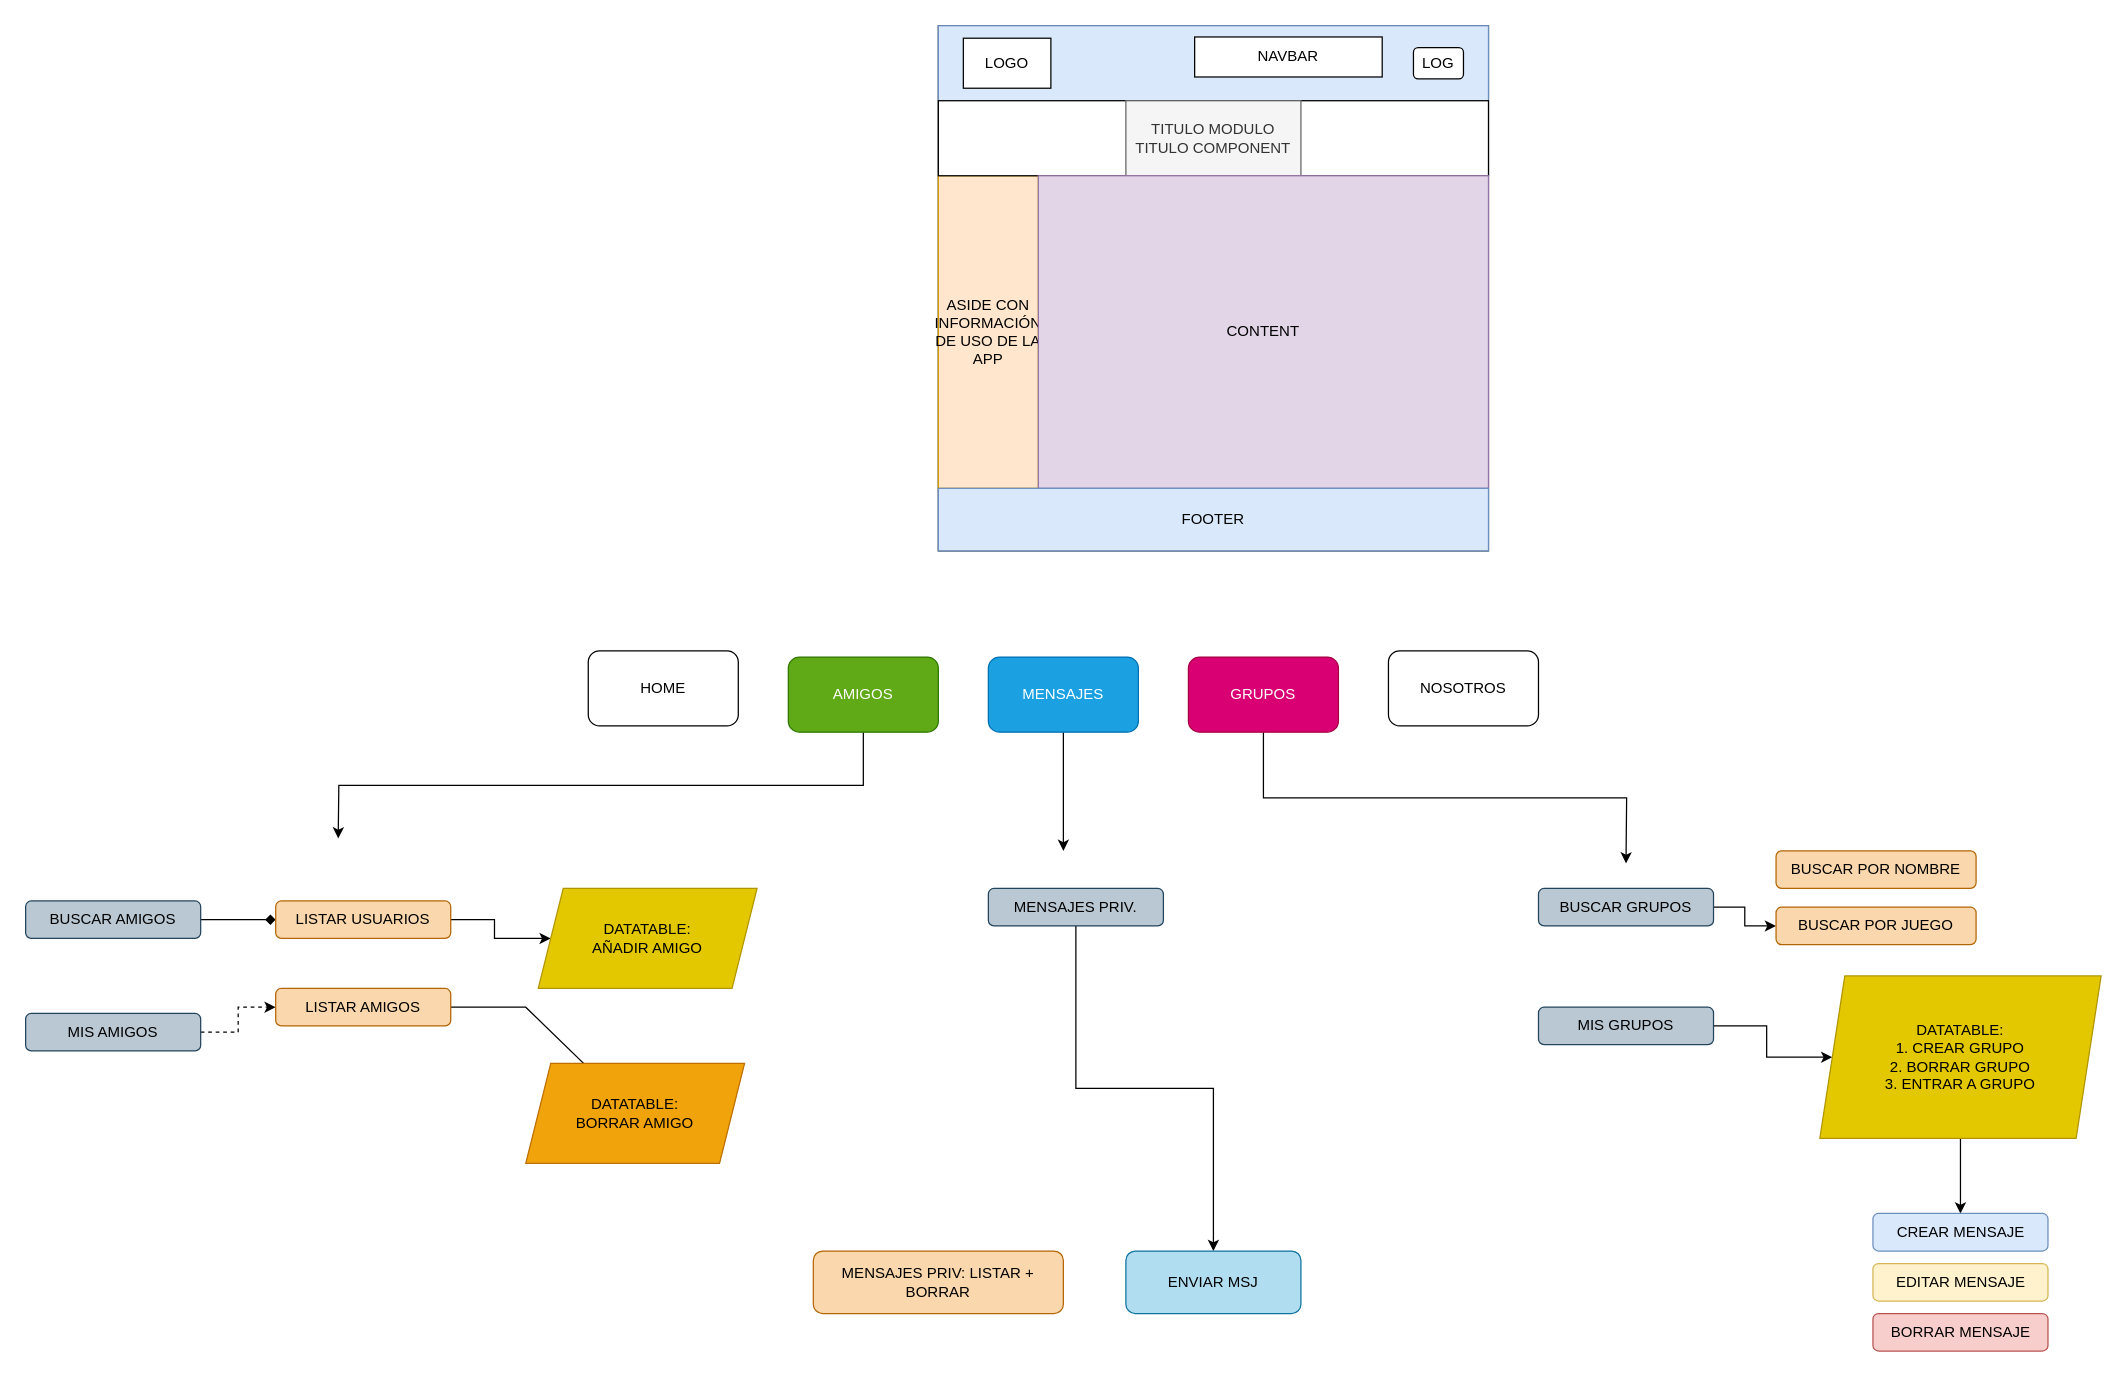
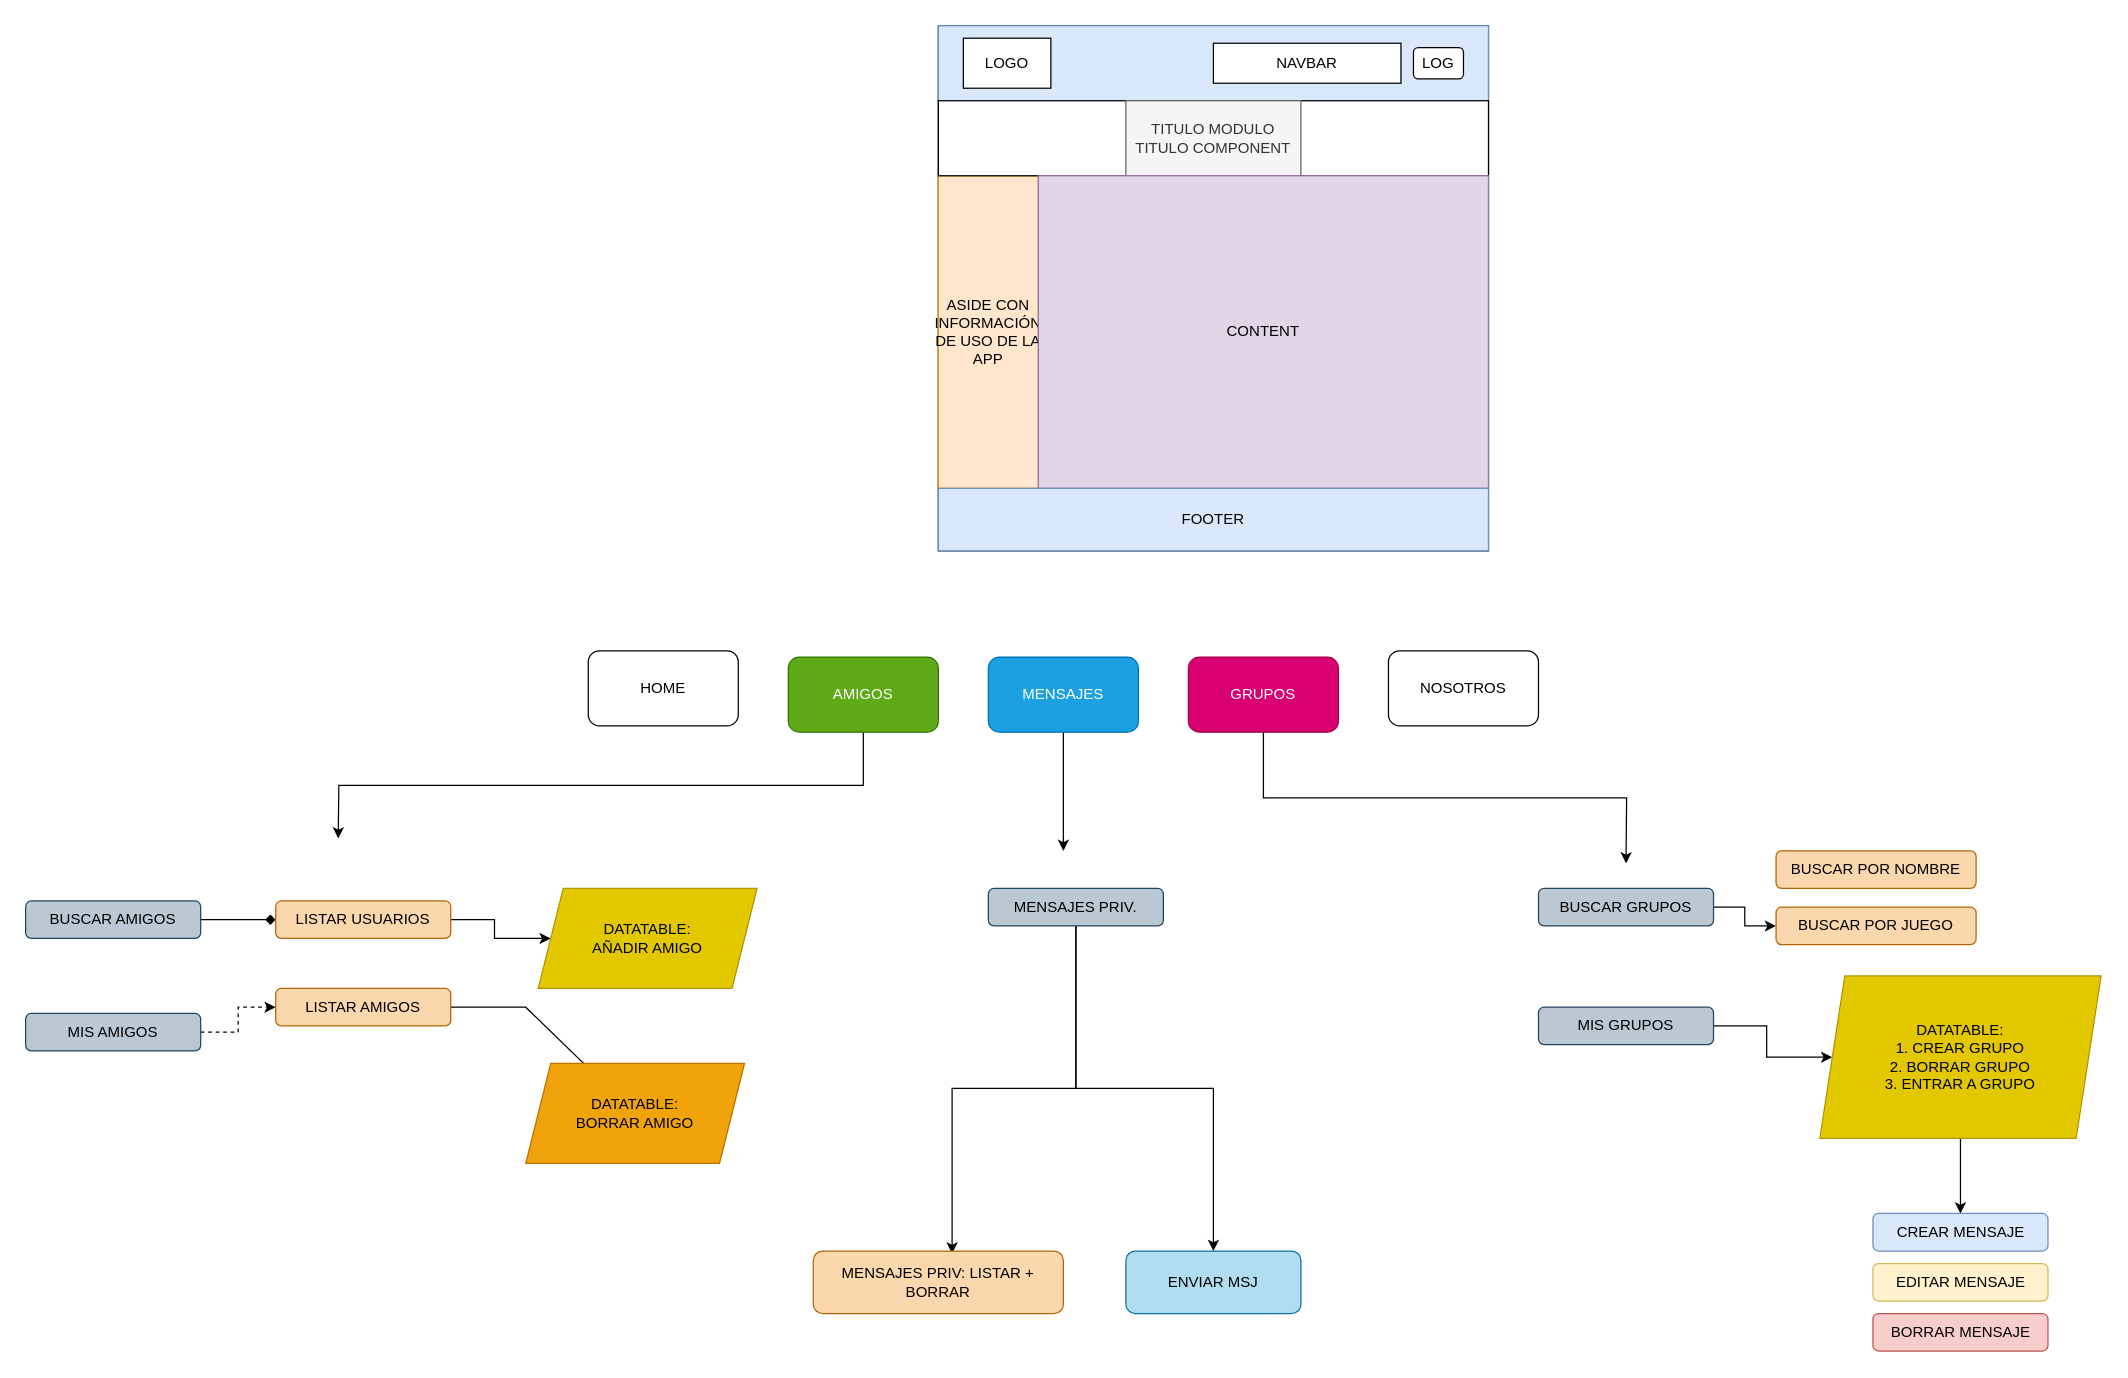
(1288, 57) -> (1307, 63)
none -> (952, 1106)
